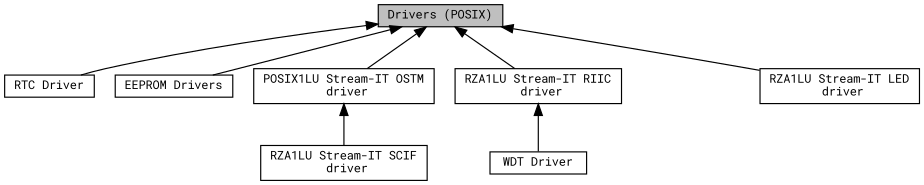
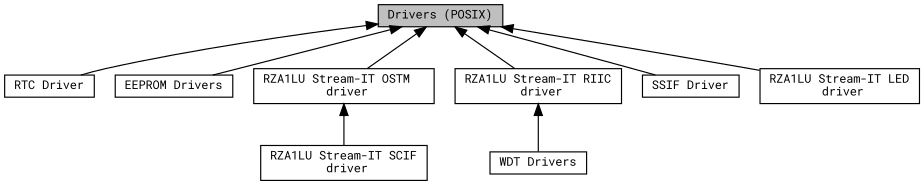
(344, 86) -> (344, 86)
none -> (691, 86)
(538, 163) -> (538, 163)
